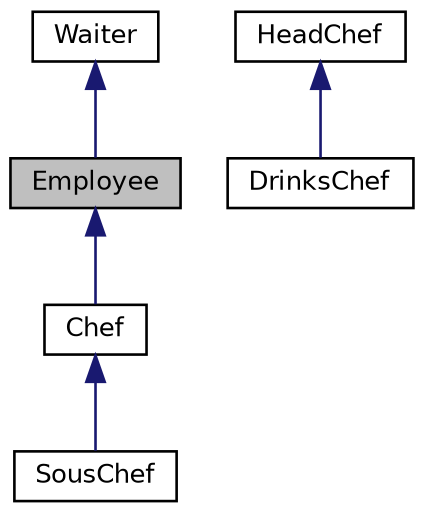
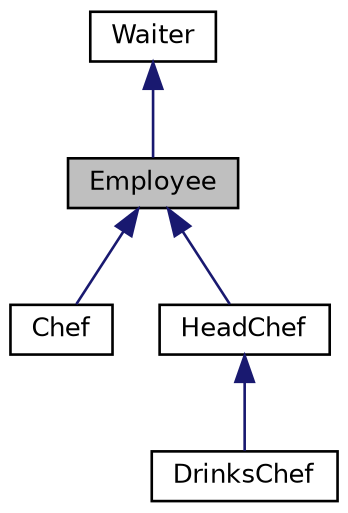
none -> (206, 268)
(96, 476) -> none
